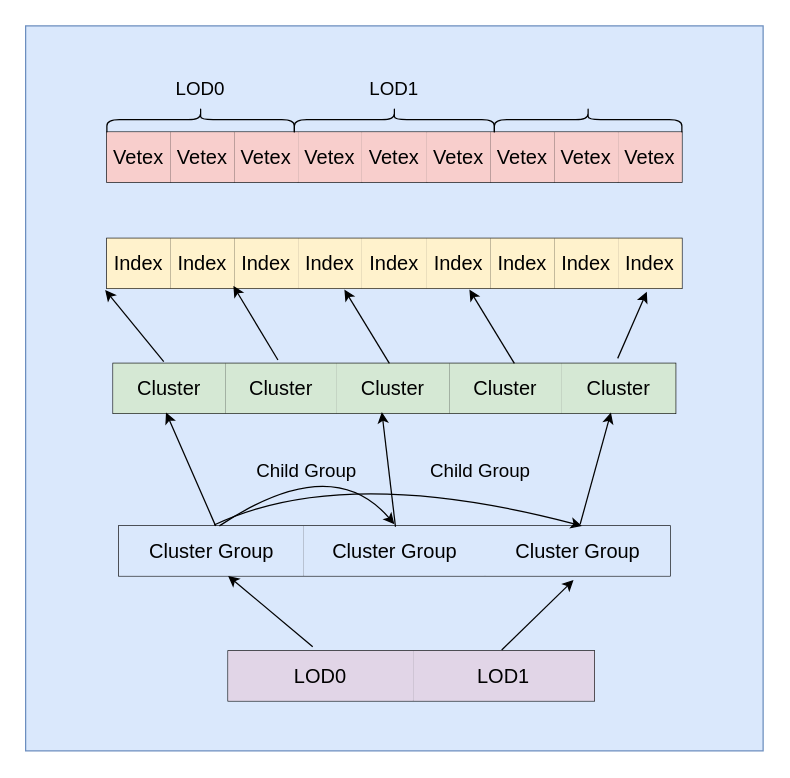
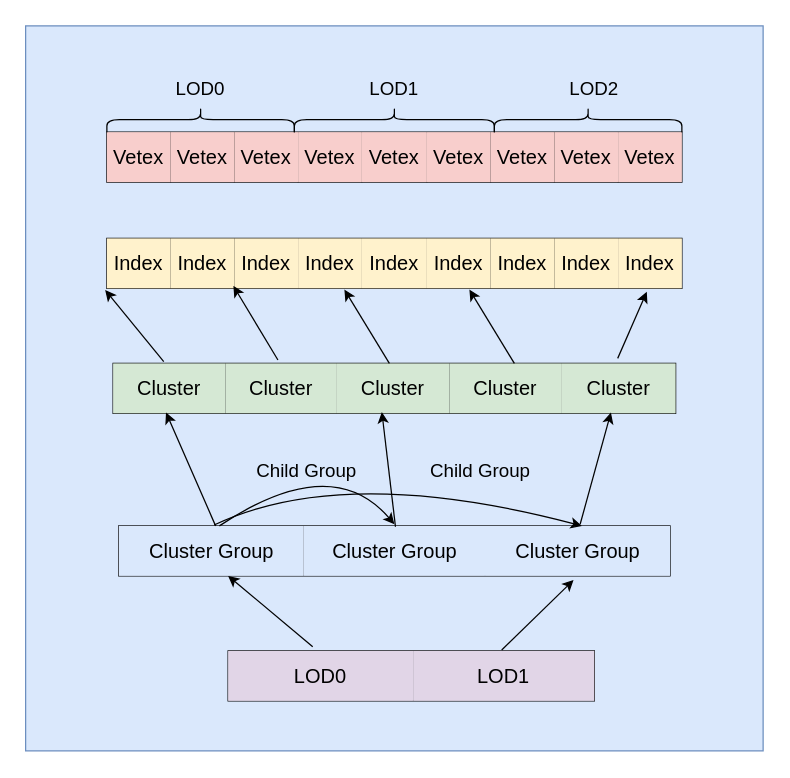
none -> (594, 88)
